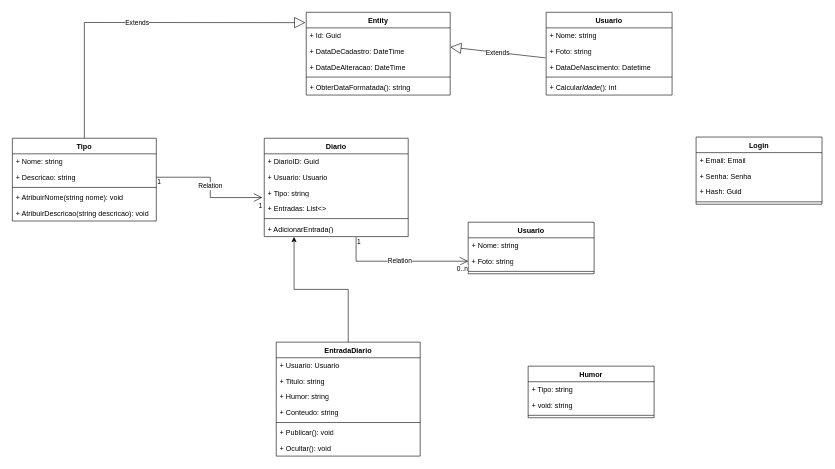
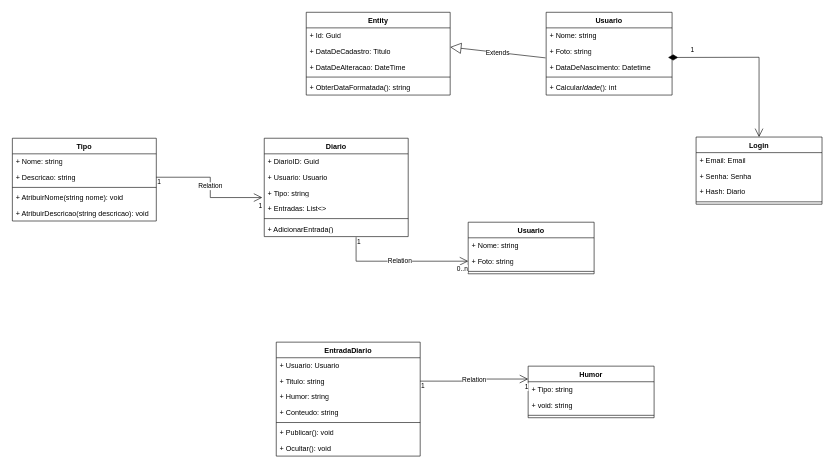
(131, 23) -> none
(359, 52) -> (354, 52)
none -> (703, 57)
(720, 192) -> (723, 192)
(321, 290) -> none
none -> (474, 381)
